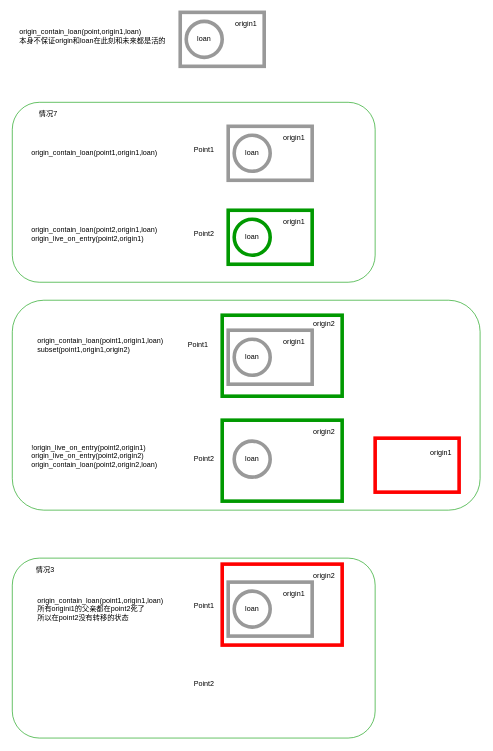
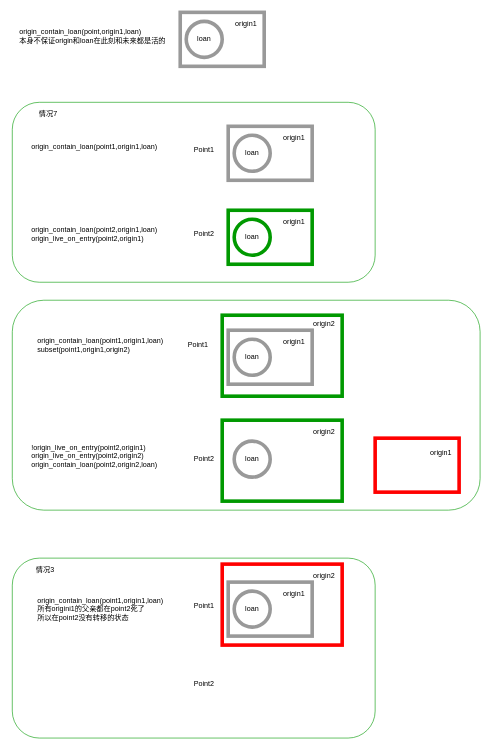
(105, 153) -> (105, 147)
